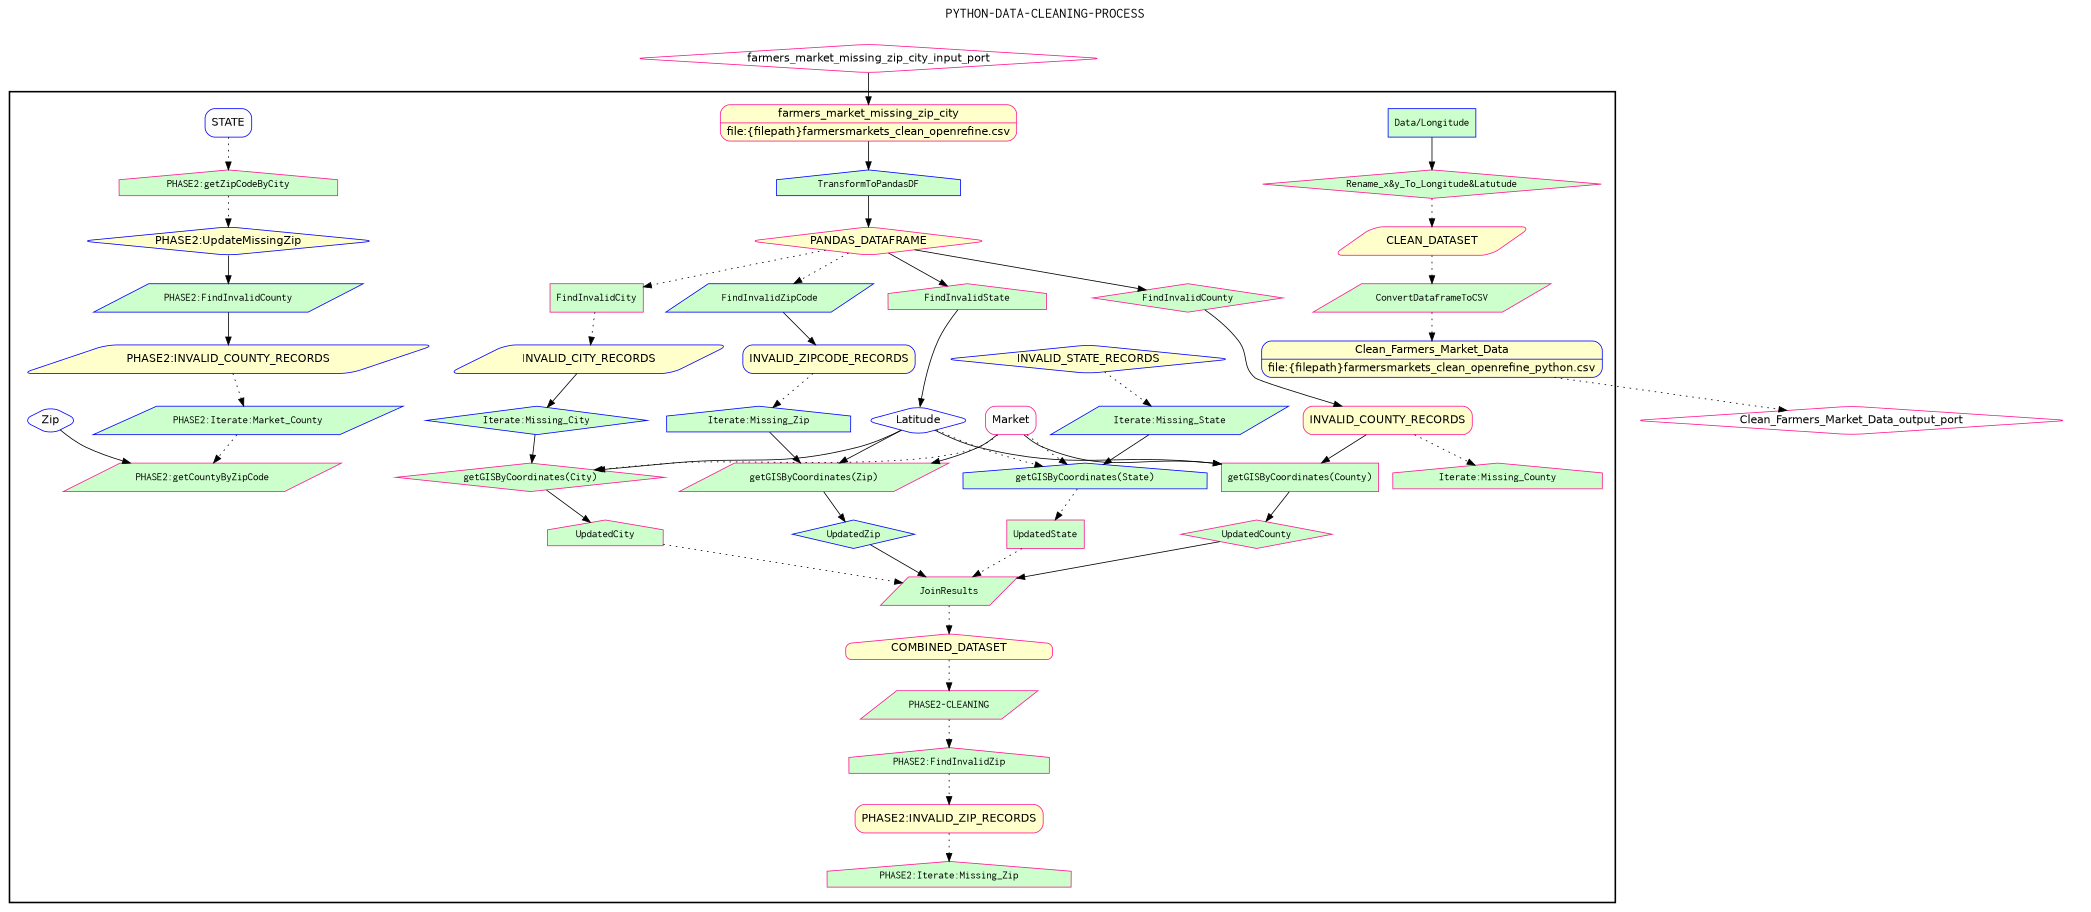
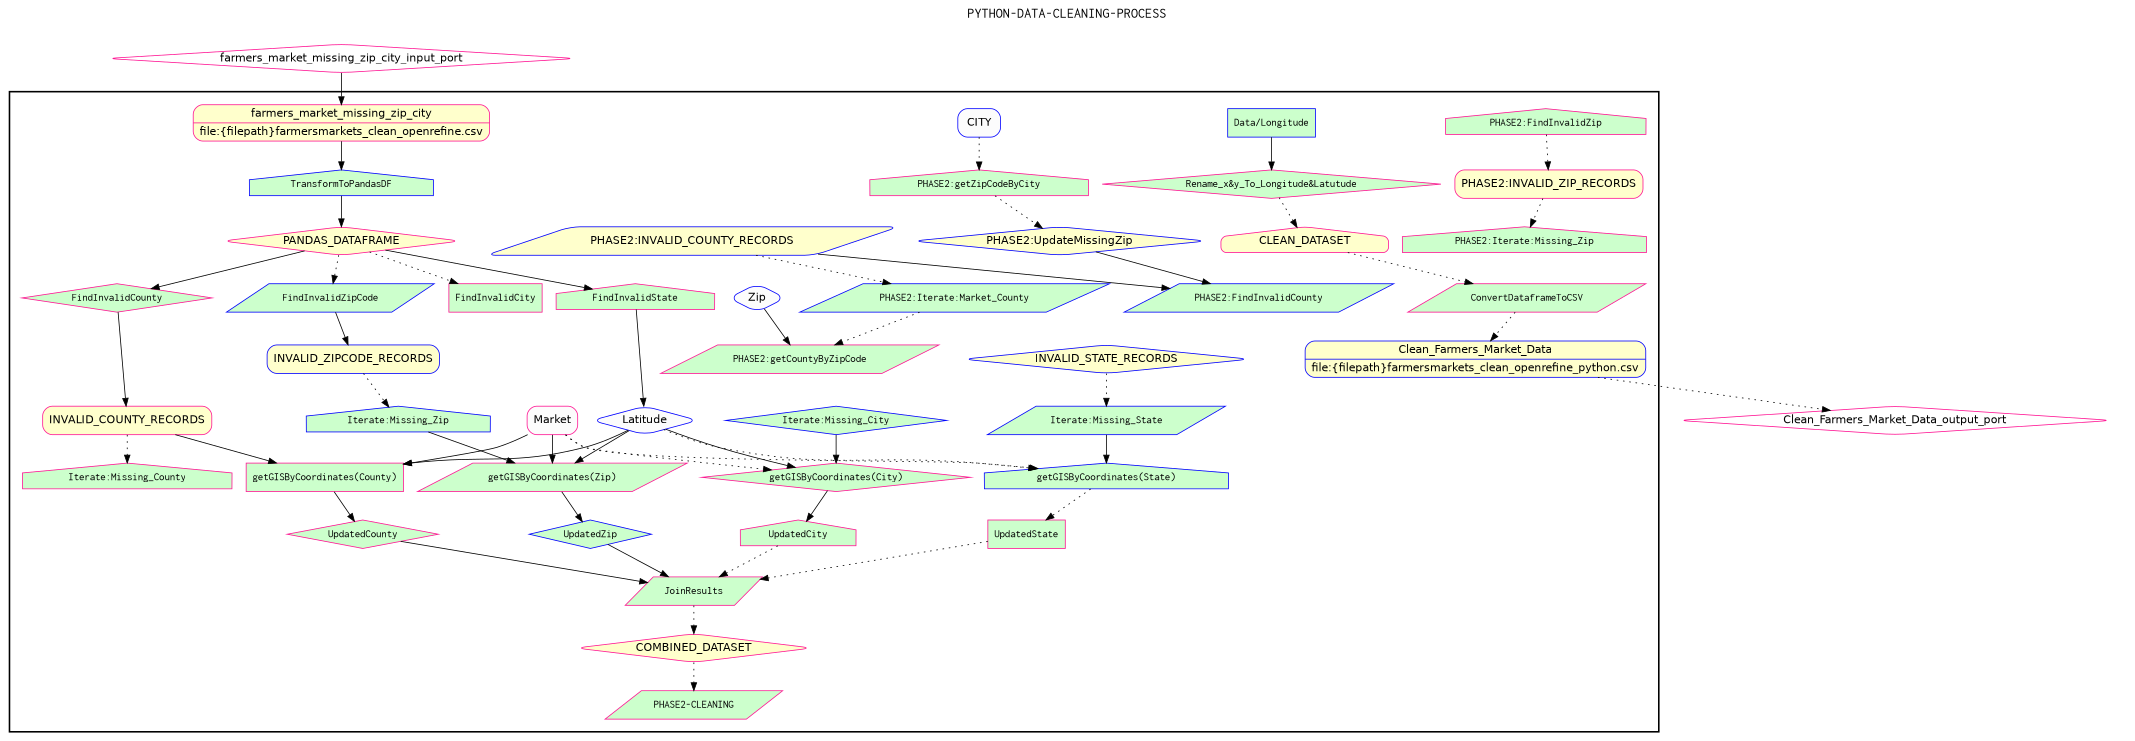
(228, 123) -> (979, 123)
(1432, 241) -> (1305, 241)
(228, 325) -> (990, 271)
(589, 359) -> none
(949, 648) -> (694, 648)
(949, 730) -> none
